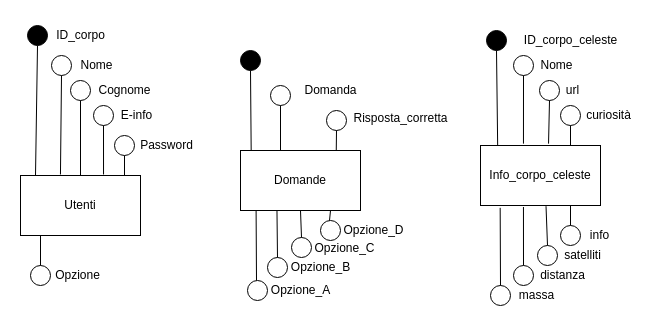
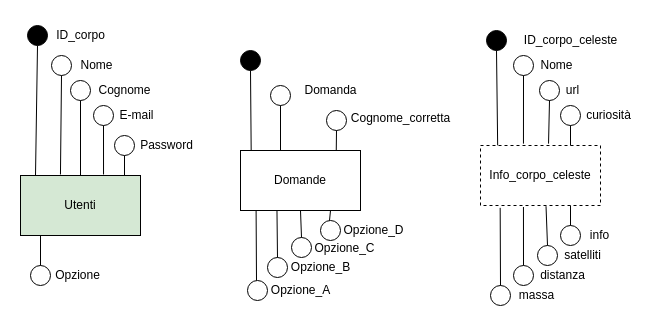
(137, 116) -> (137, 116)
(401, 119) -> (401, 119)
(541, 176) -> (541, 176)
(81, 206) -> (81, 206)
